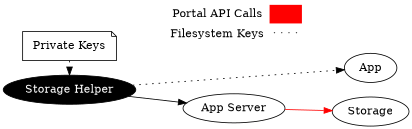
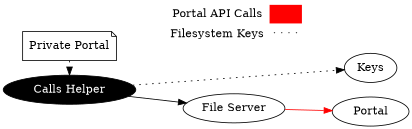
(70, 46) -> (70, 46)
(371, 68) -> (371, 68)
(70, 90) -> (70, 90)
(234, 108) -> (234, 108)
(371, 112) -> (371, 112)
